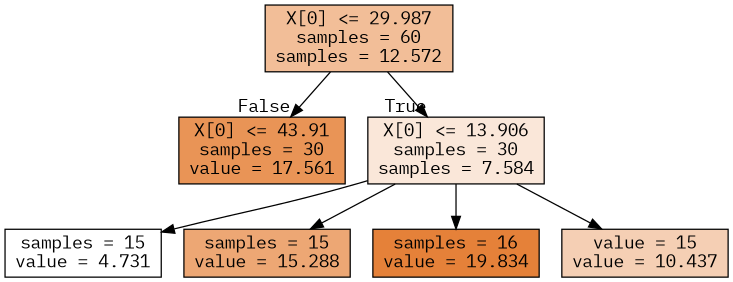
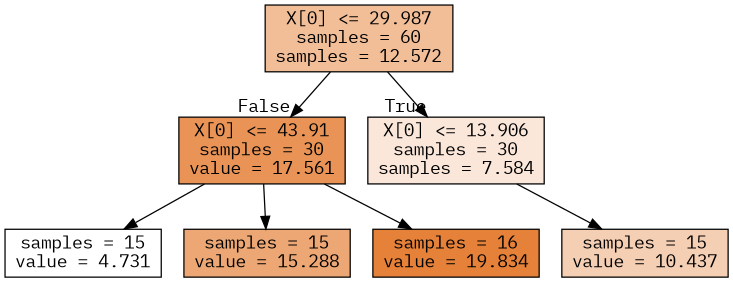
(456, 200) -> (362, 204)
(358, 204) -> (264, 200)
(271, 206) -> (170, 203)
(645, 253) -> (645, 253)
